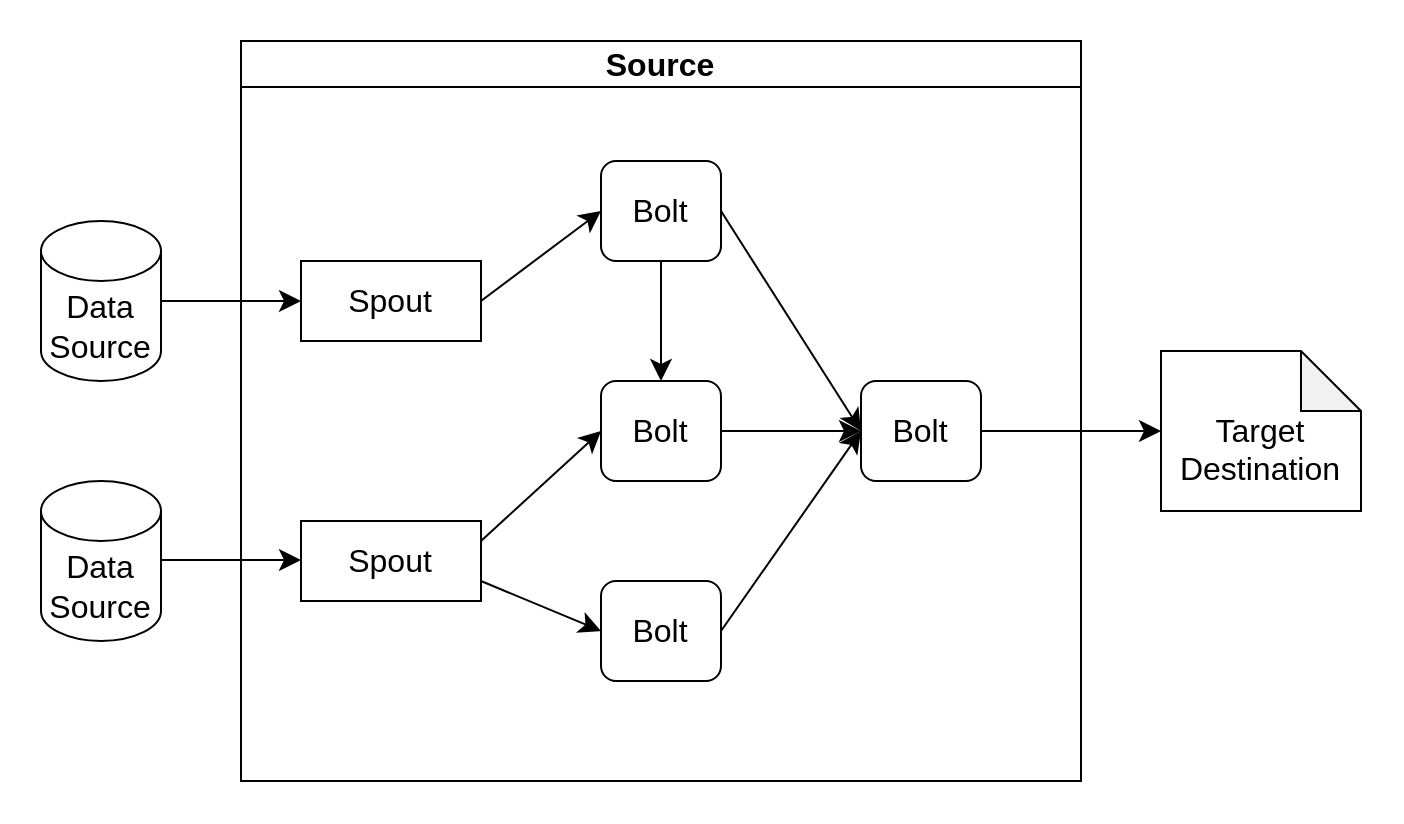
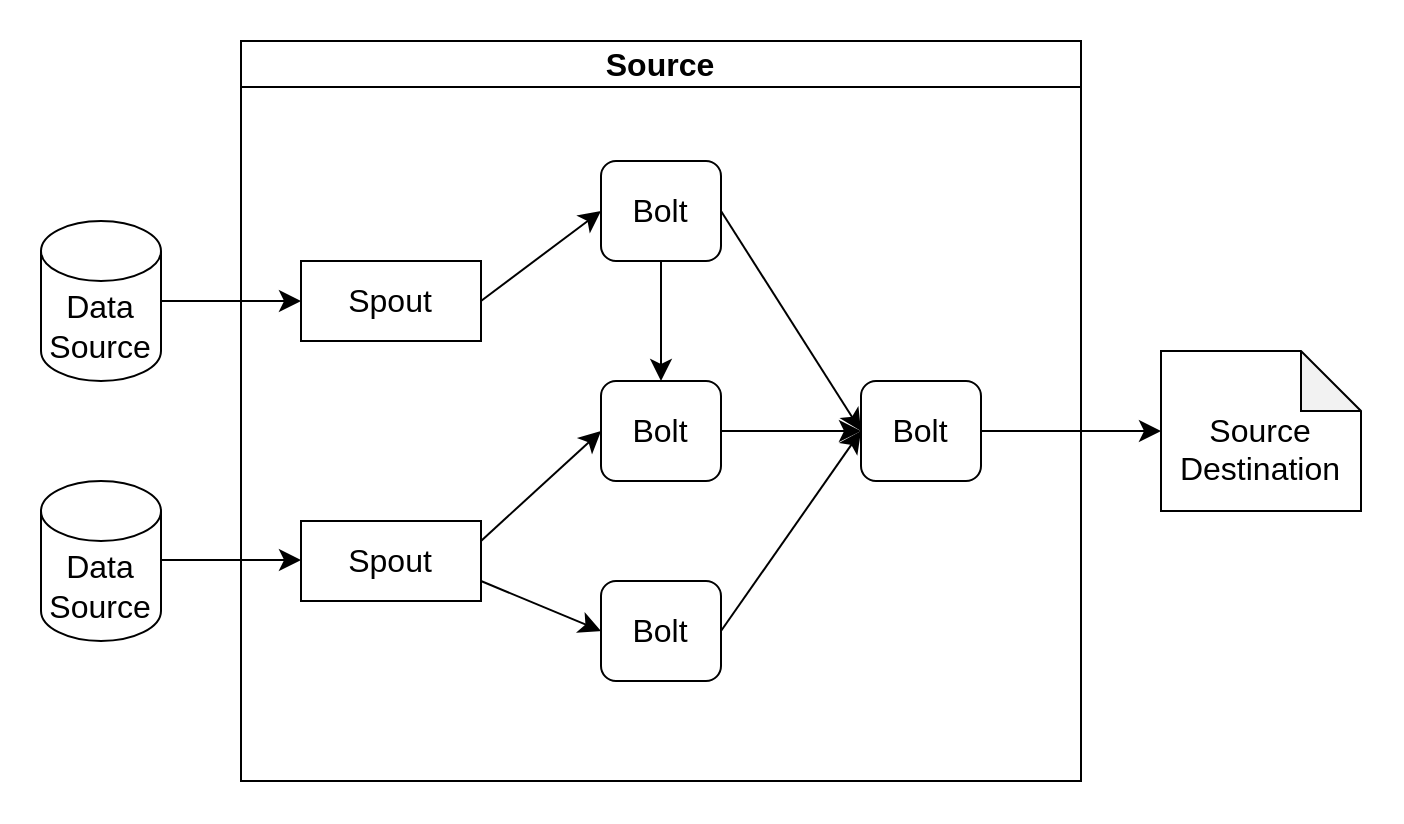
(1261, 431) -> (1261, 431)
